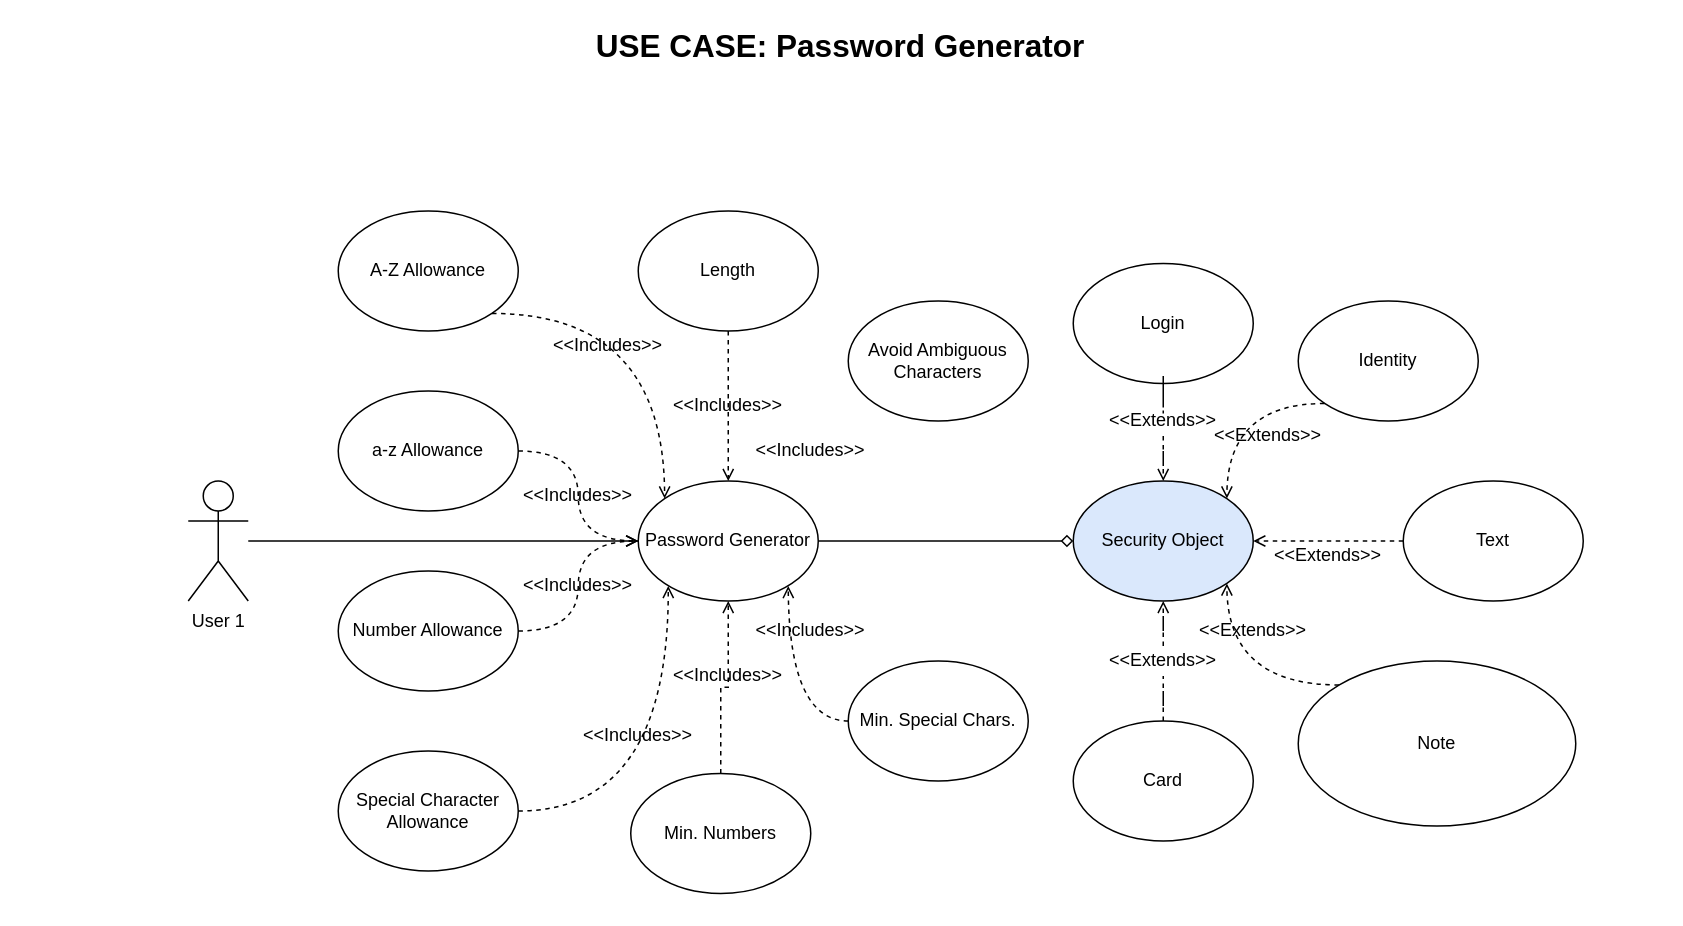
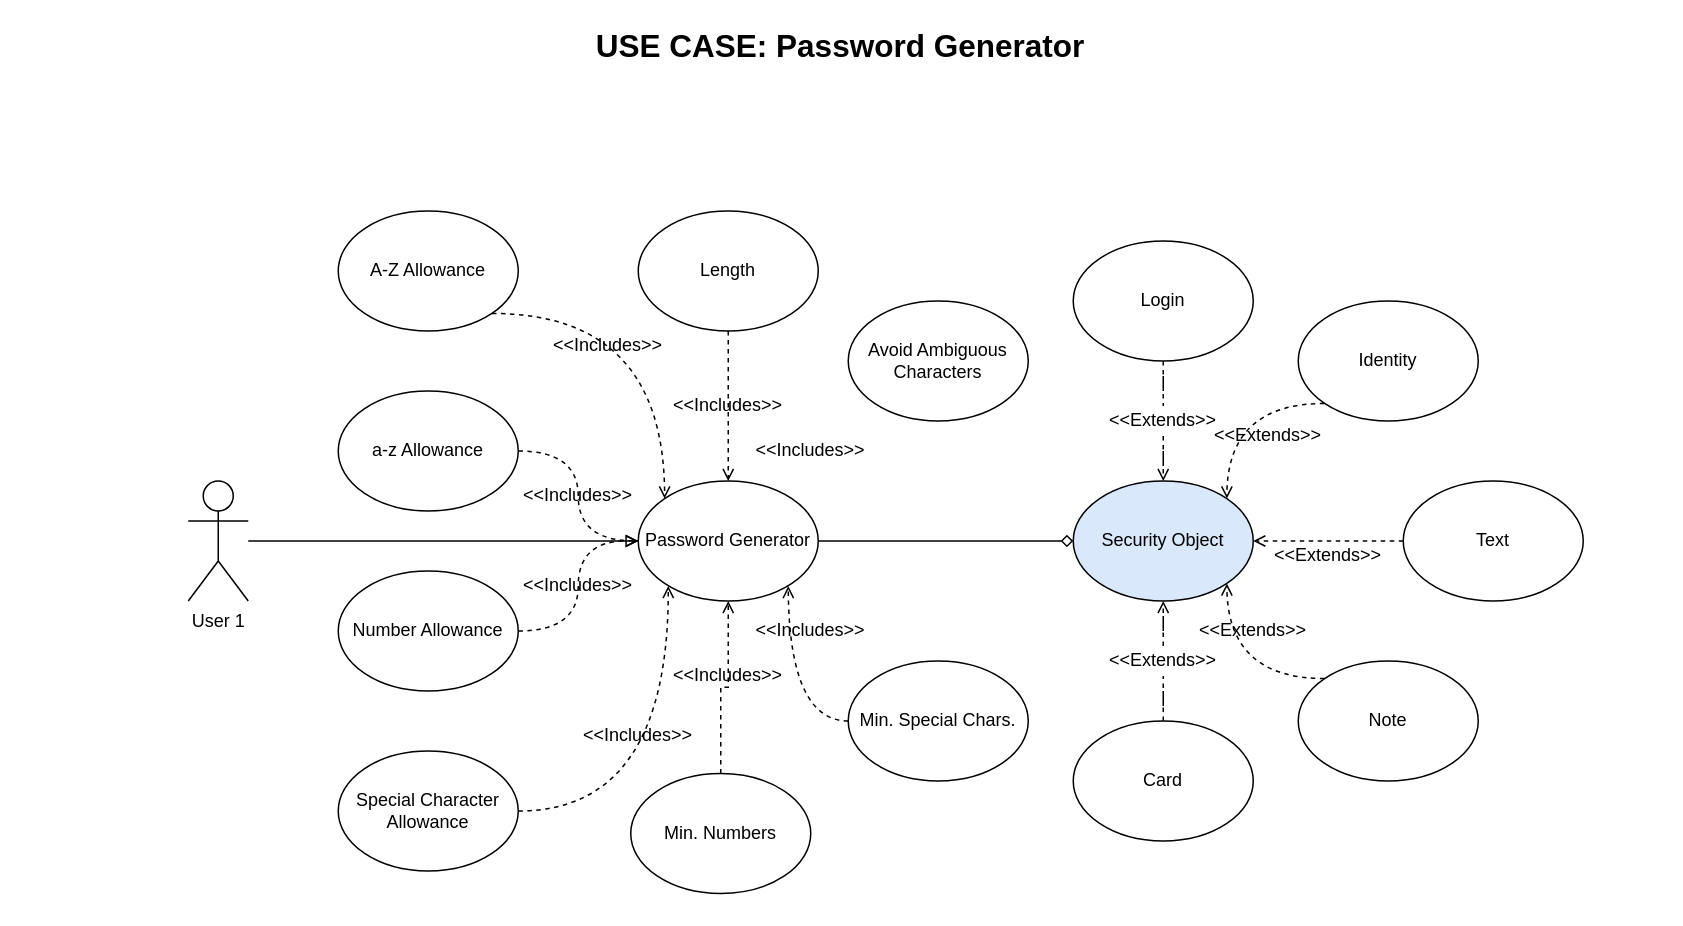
(1163, 323) -> (1163, 301)
(595, 550) -> (592, 551)
(1437, 743) -> (1388, 721)
